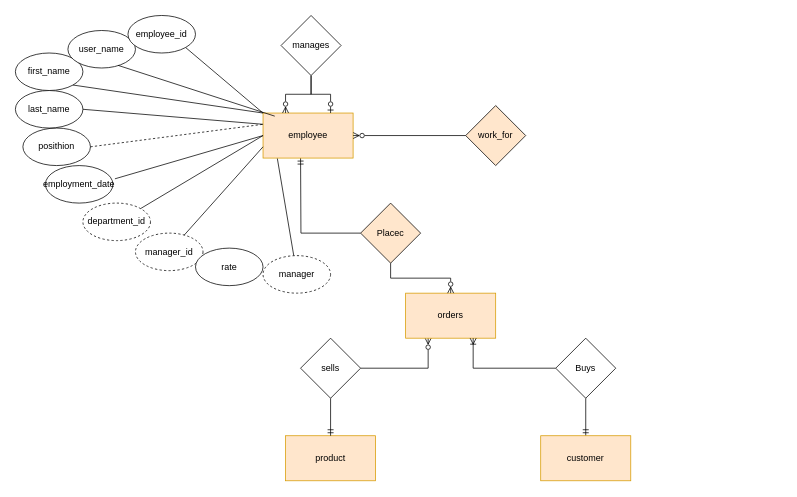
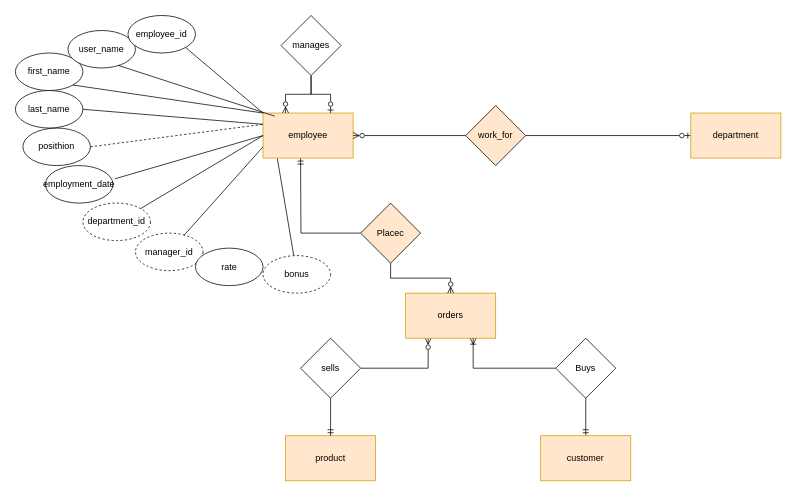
none -> (602, 135)
none -> (735, 135)
(297, 274) -> (297, 274)
